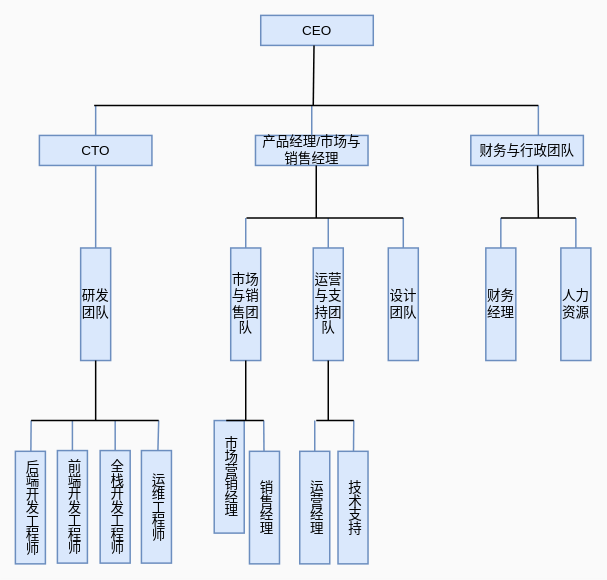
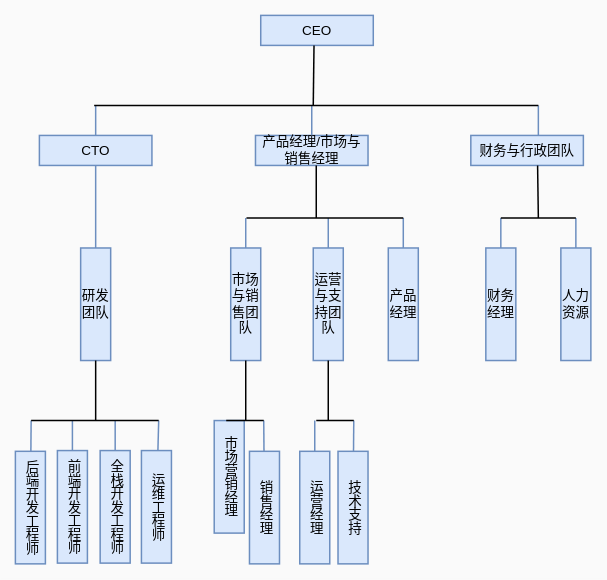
(403, 304) -> (403, 304)
